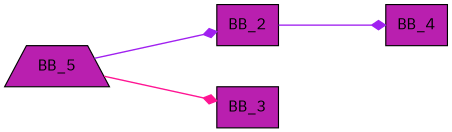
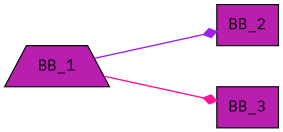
(417, 25) -> none
(57, 66) -> (57, 66)
